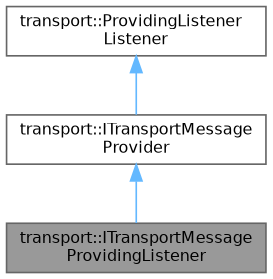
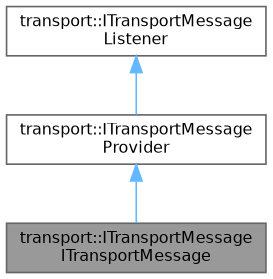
(136, 31) -> (136, 31)
(136, 248) -> (136, 248)
